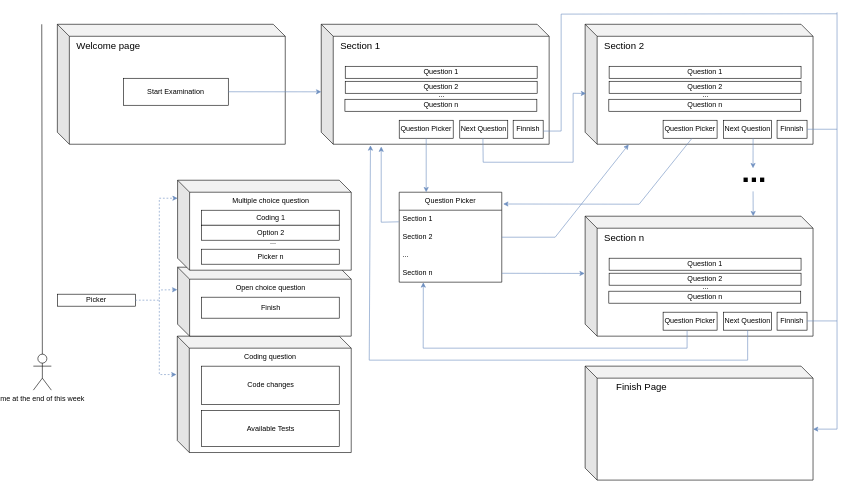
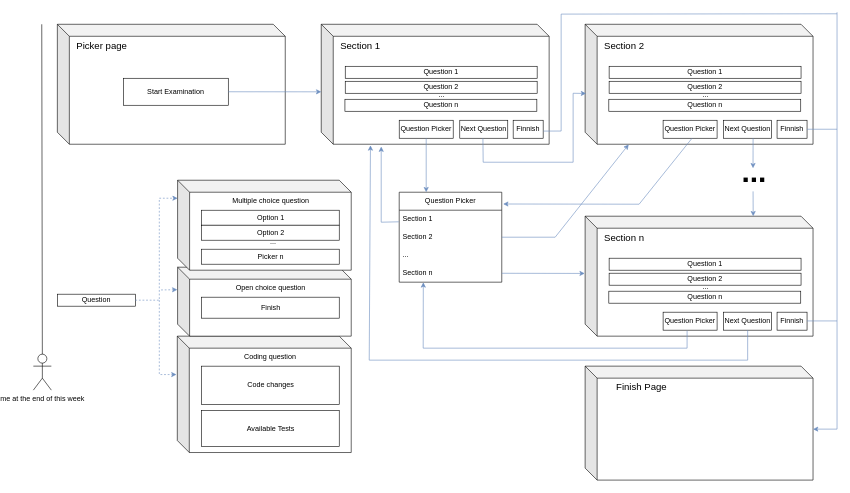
(99, 45) -> (97, 45)
(271, 218) -> (271, 218)
(96, 300) -> (96, 300)
